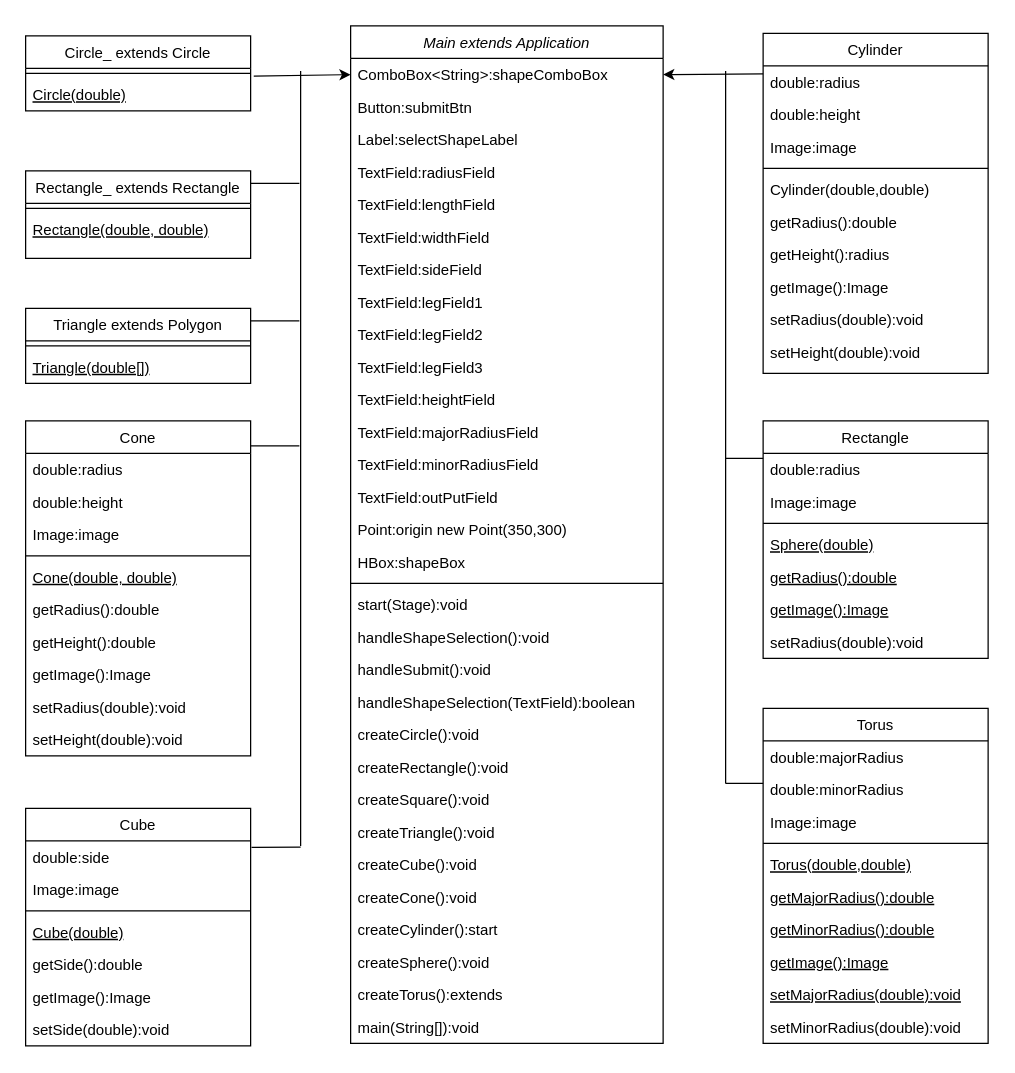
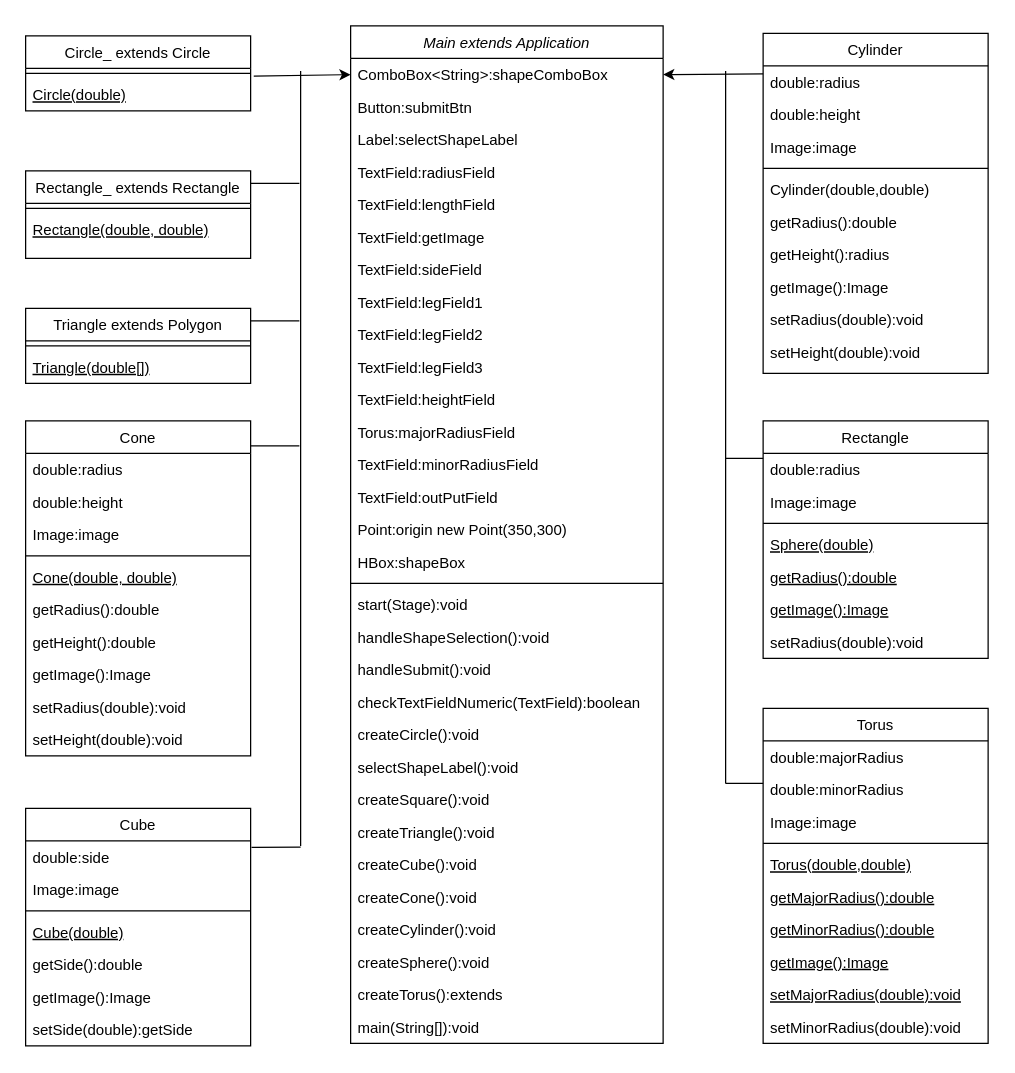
(430, 238) -> (427, 238)
(455, 433) -> (442, 433)
(508, 703) -> (512, 703)
(444, 768) -> (446, 768)
(444, 930) -> (438, 930)
(109, 1030) -> (121, 1030)
